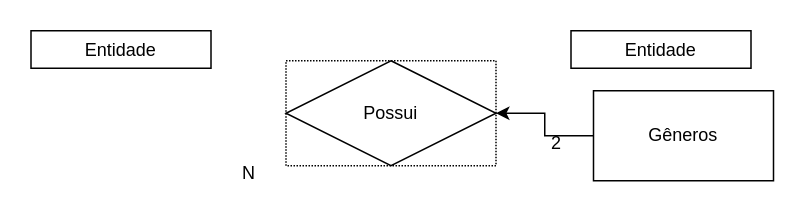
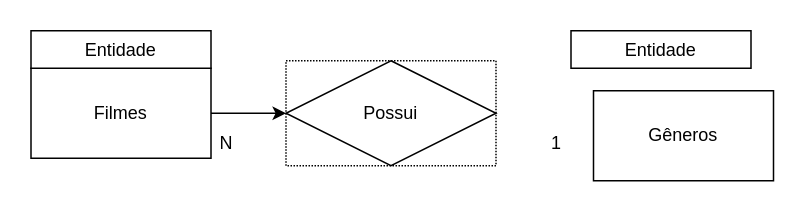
none -> (121, 113)
none -> (243, 113)
(545, 130) -> none
(557, 143) -> (557, 143)
(248, 173) -> (226, 143)
